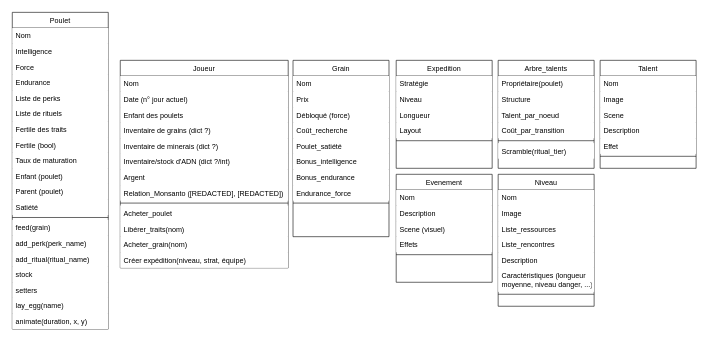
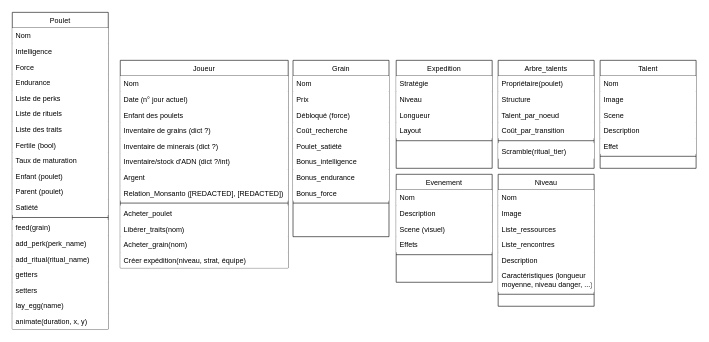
(47, 130) -> (44, 130)
(327, 193) -> (319, 193)
(26, 275) -> (30, 275)
